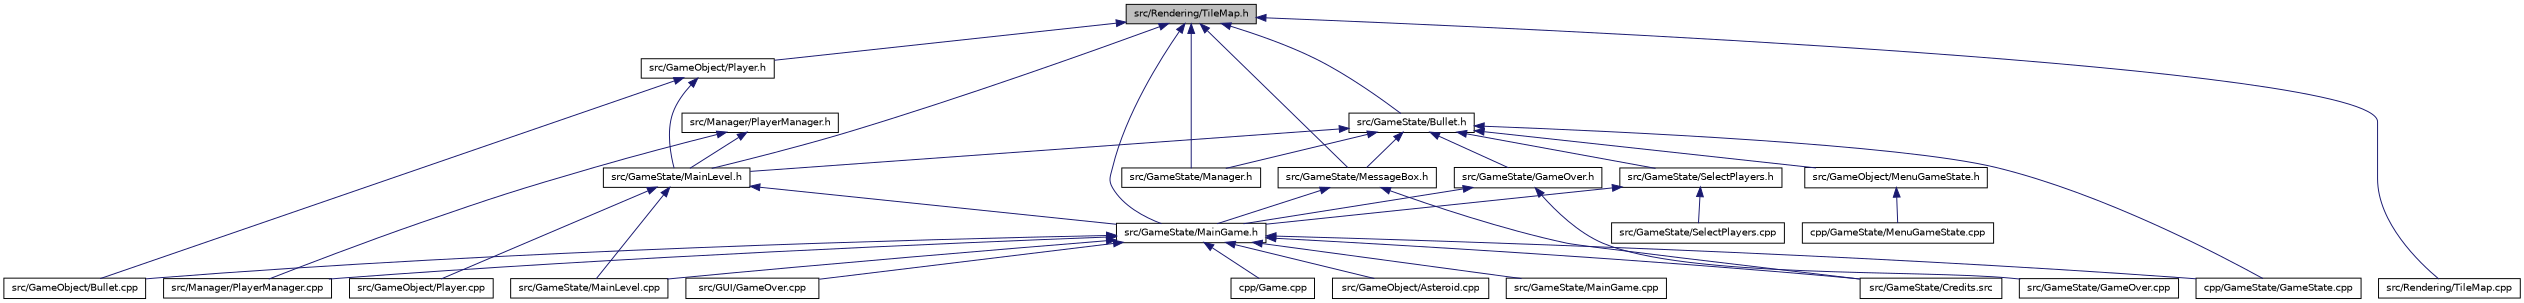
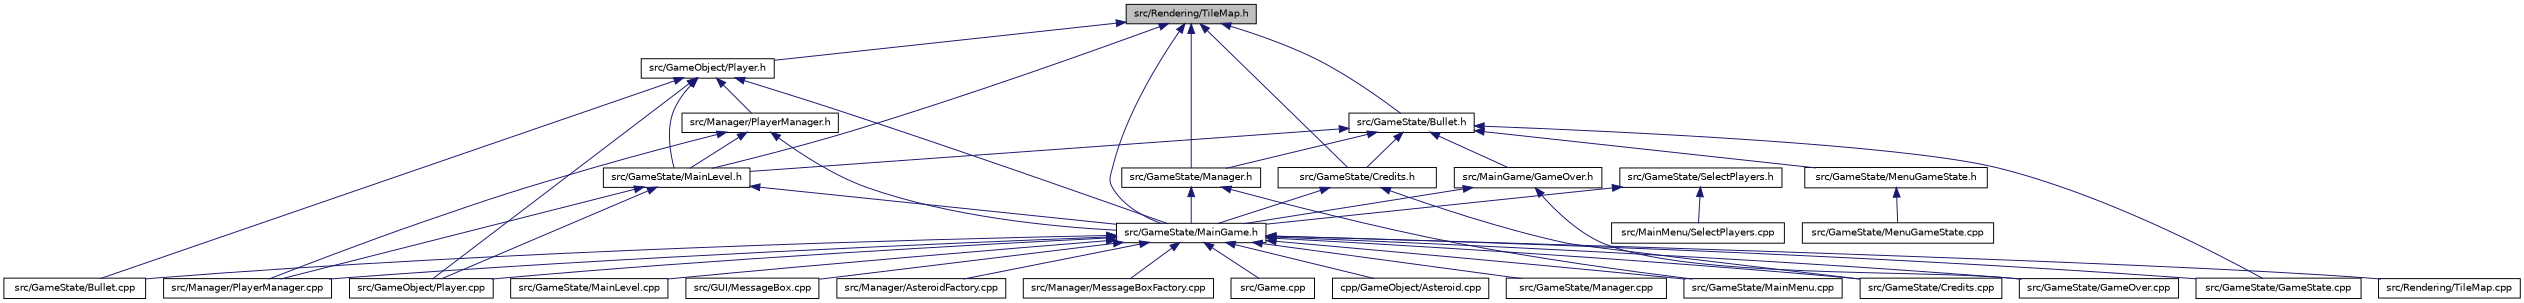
(1914, 52) -> (1994, 260)
none -> (737, 99)
none -> (957, 150)
(1561, 151) -> none
(1357, 178) -> (1357, 178)
(1528, 178) -> (1528, 178)
(1896, 178) -> (1896, 178)
none -> (554, 186)
none -> (889, 194)
none -> (1191, 210)
(1698, 233) -> (1698, 233)
(1898, 233) -> (1898, 233)
(630, 237) -> (457, 234)
none -> (753, 259)
none -> (1761, 261)
(75, 288) -> (75, 288)
(752, 288) -> (752, 288)
none -> (921, 288)
none -> (1118, 288)
(1273, 288) -> (1273, 288)
(1411, 288) -> (1411, 288)
(1586, 288) -> (1586, 288)
none -> (1763, 288)
(1931, 288) -> (1931, 288)
(2279, 288) -> (2279, 288)
